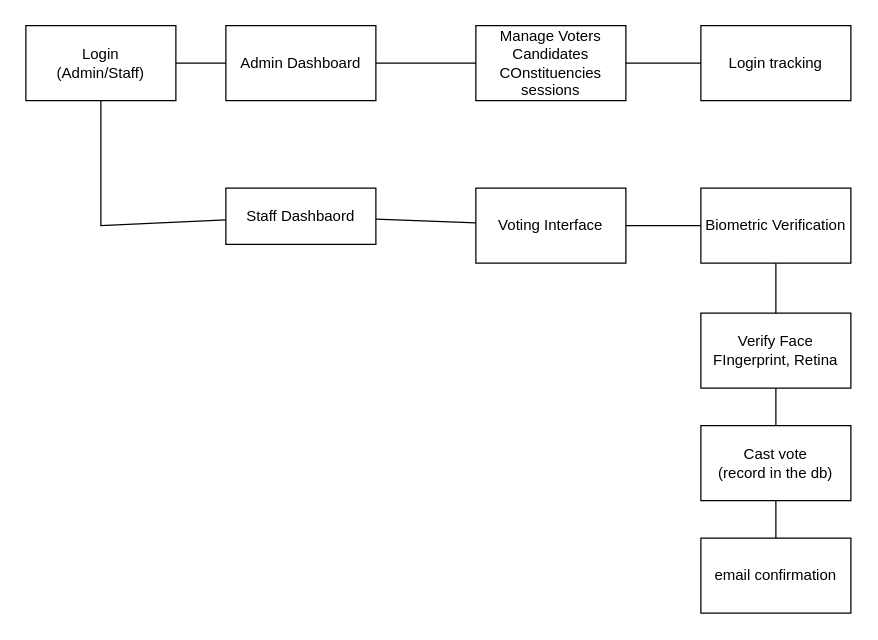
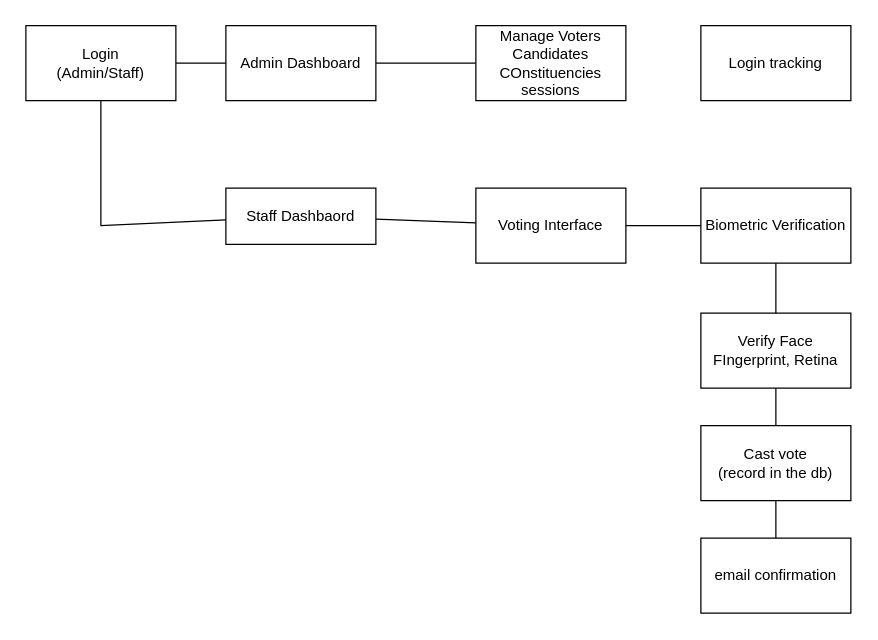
(663, 63) -> none
